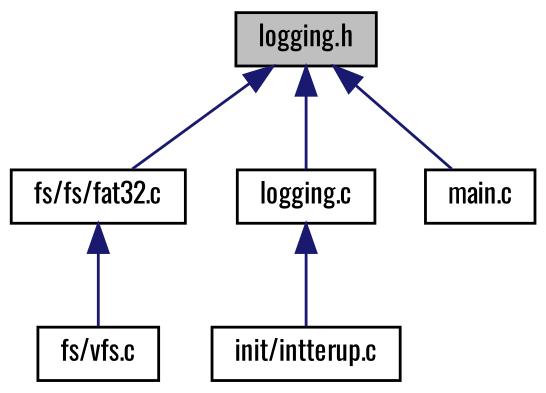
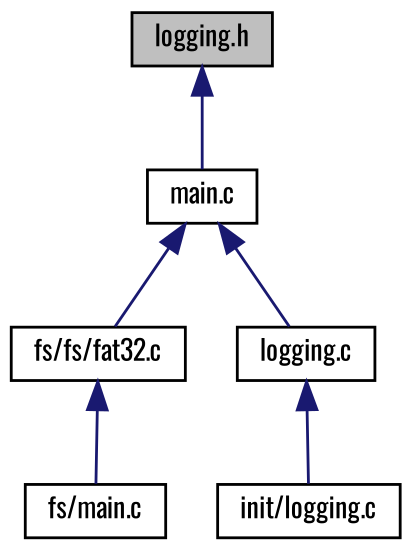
(191, 126) -> (142, 287)
(306, 133) -> (263, 287)
(98, 354) -> (95, 511)
(306, 354) -> (309, 511)
